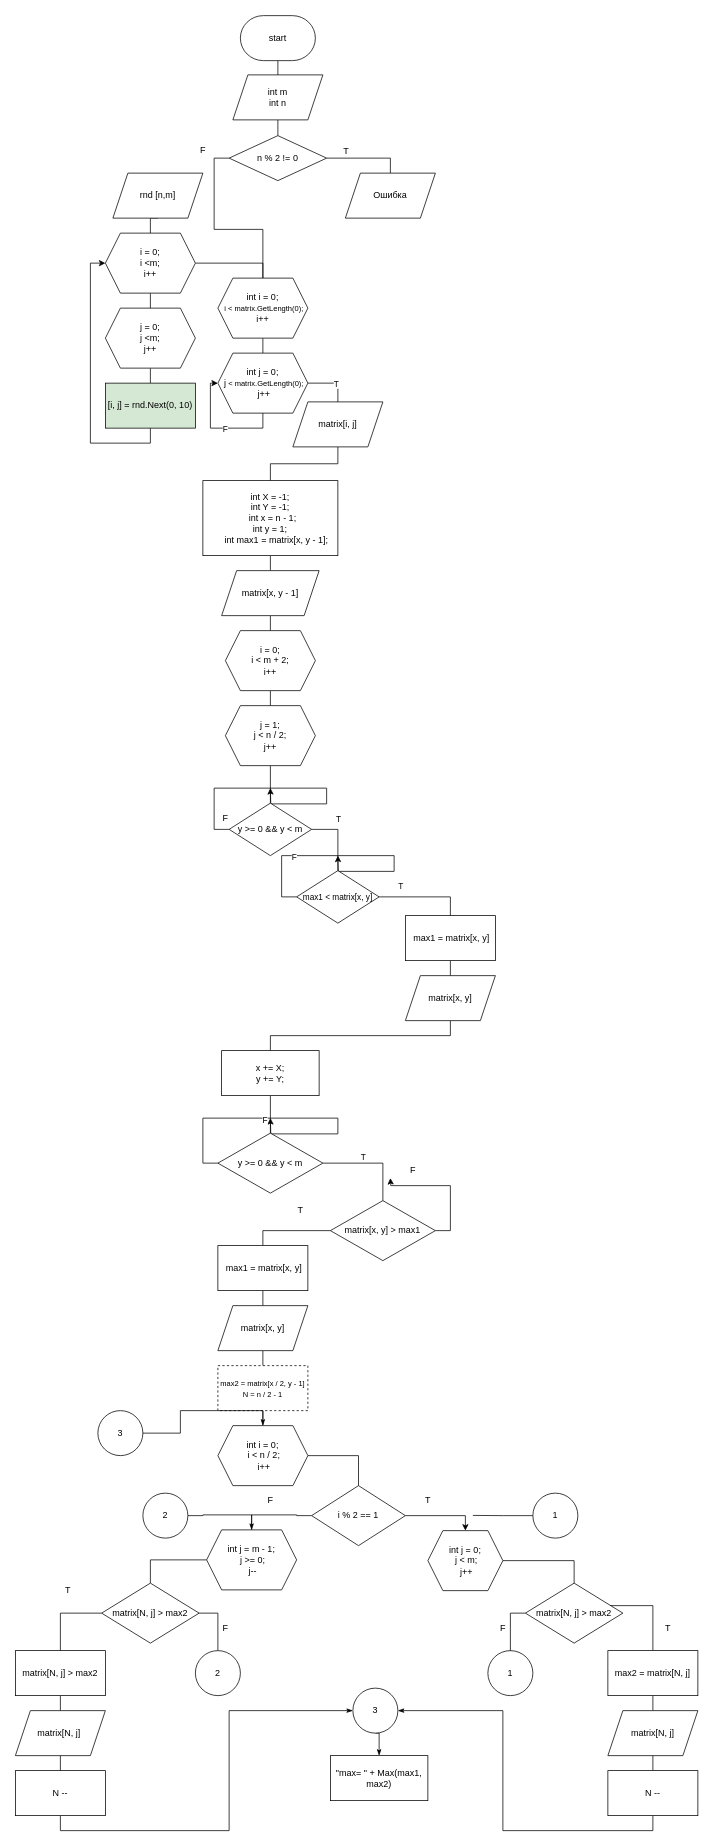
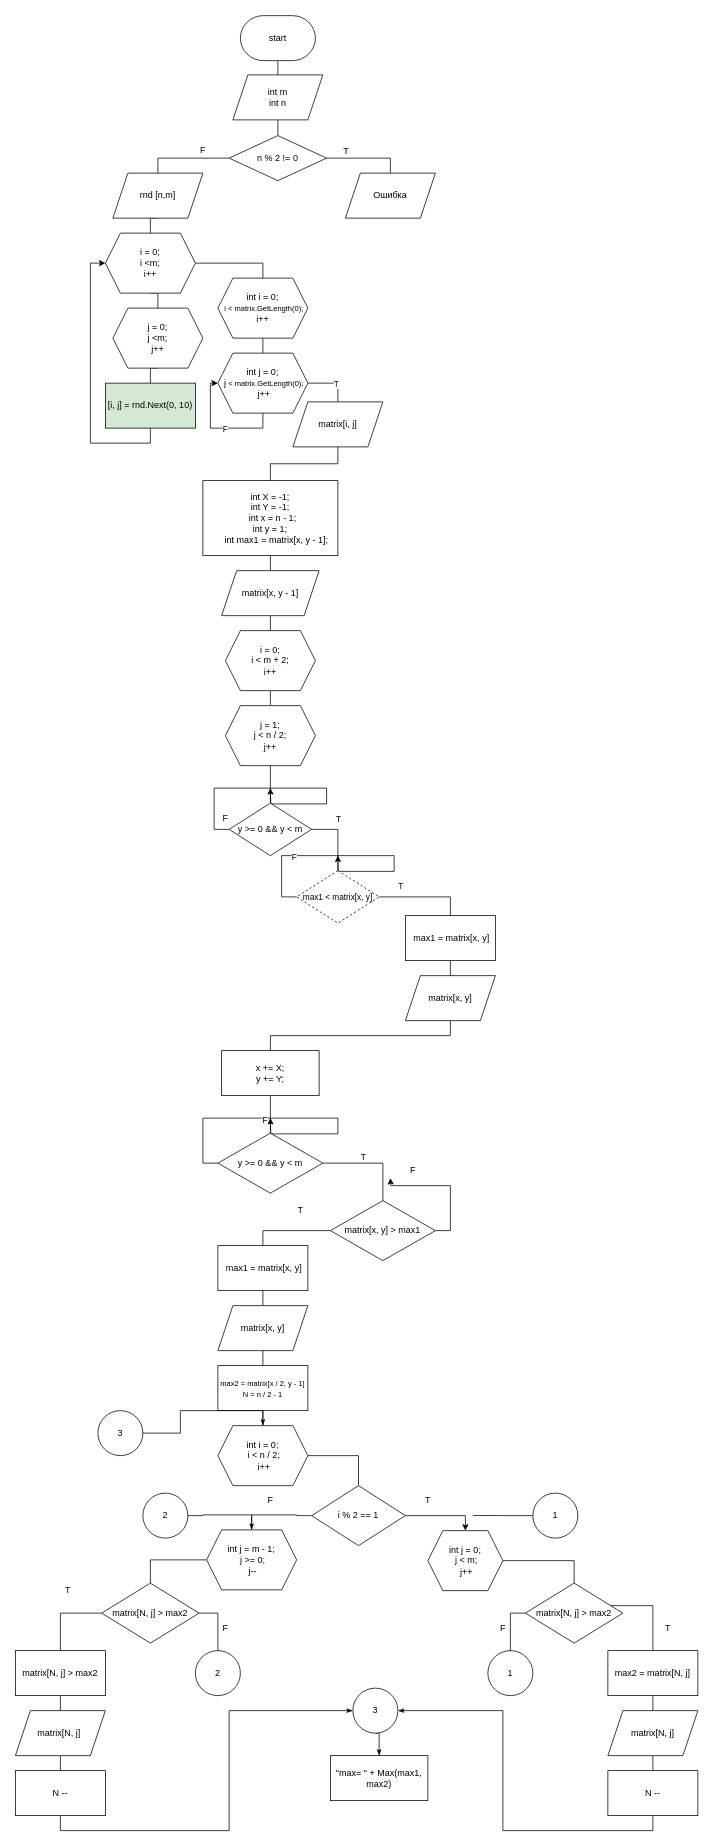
(217, 229) -> (180, 158)
(150, 338) -> (158, 338)
(338, 897) -> (338, 897)
(263, 1388) -> (263, 1388)
